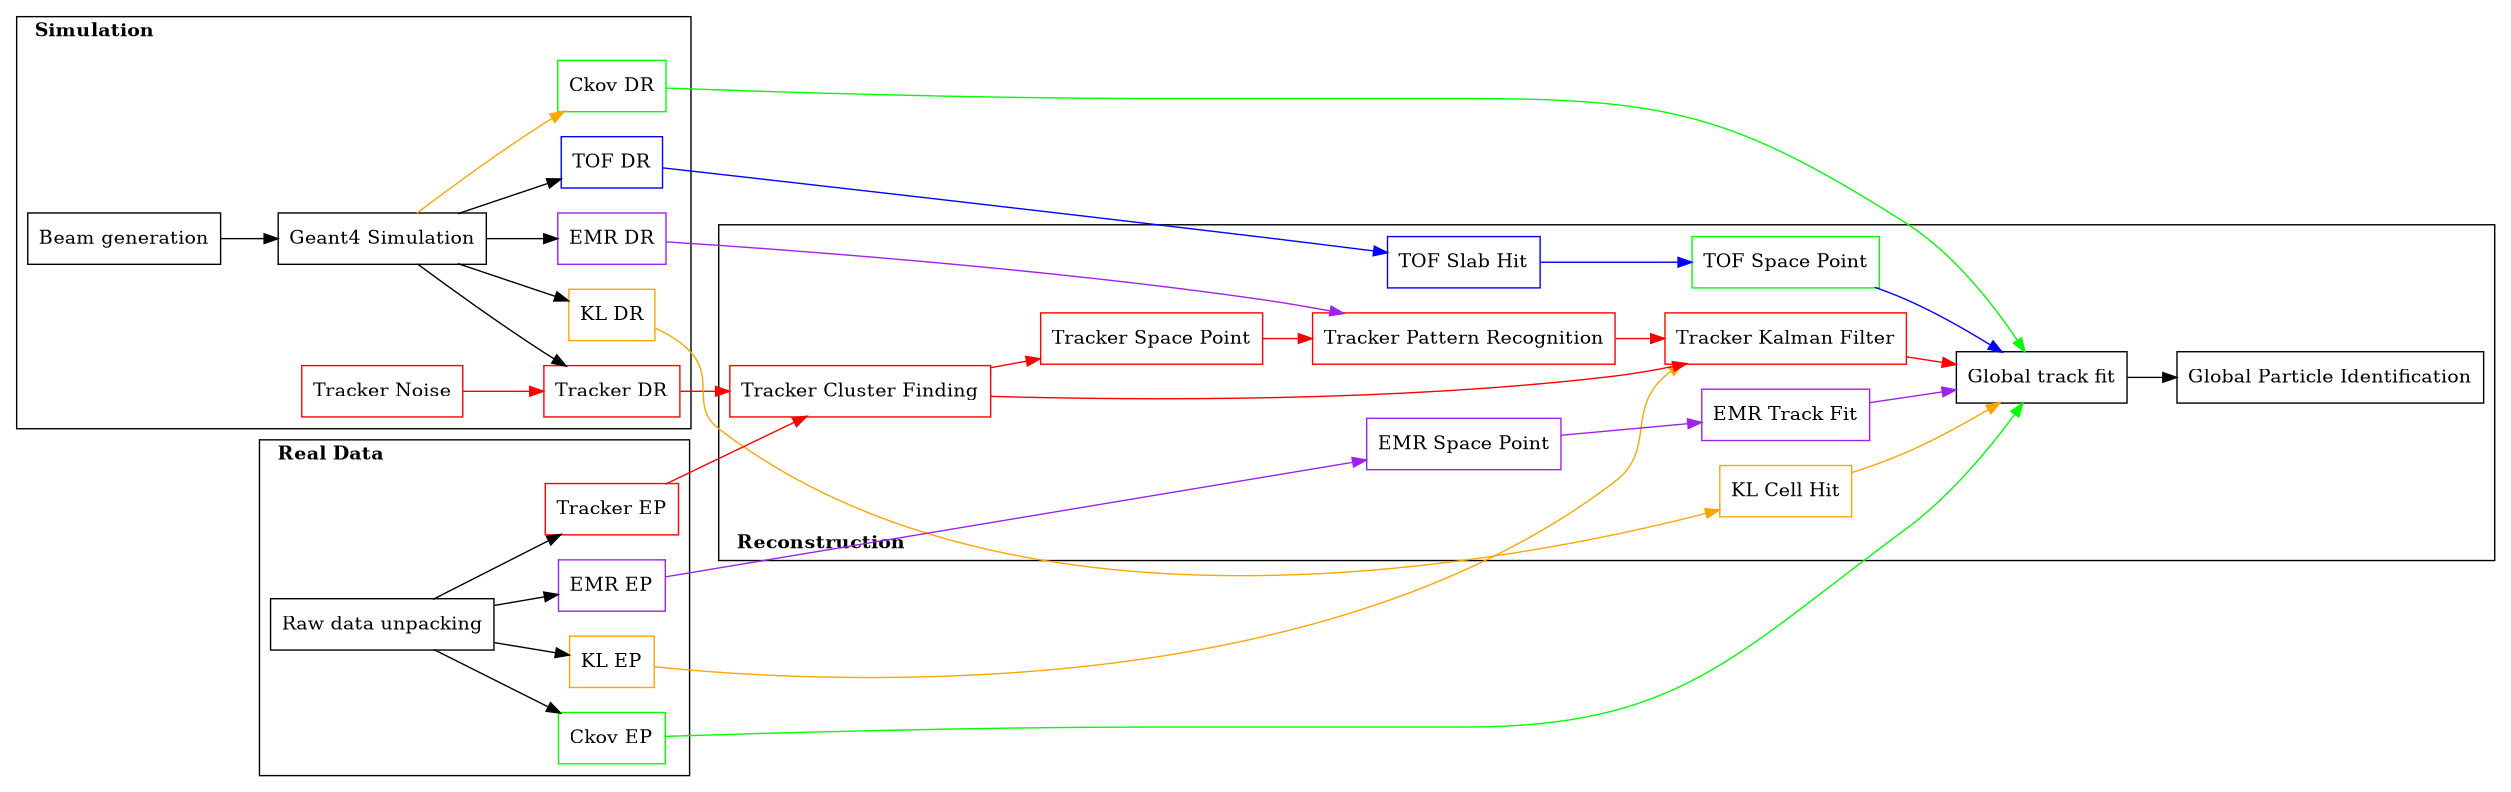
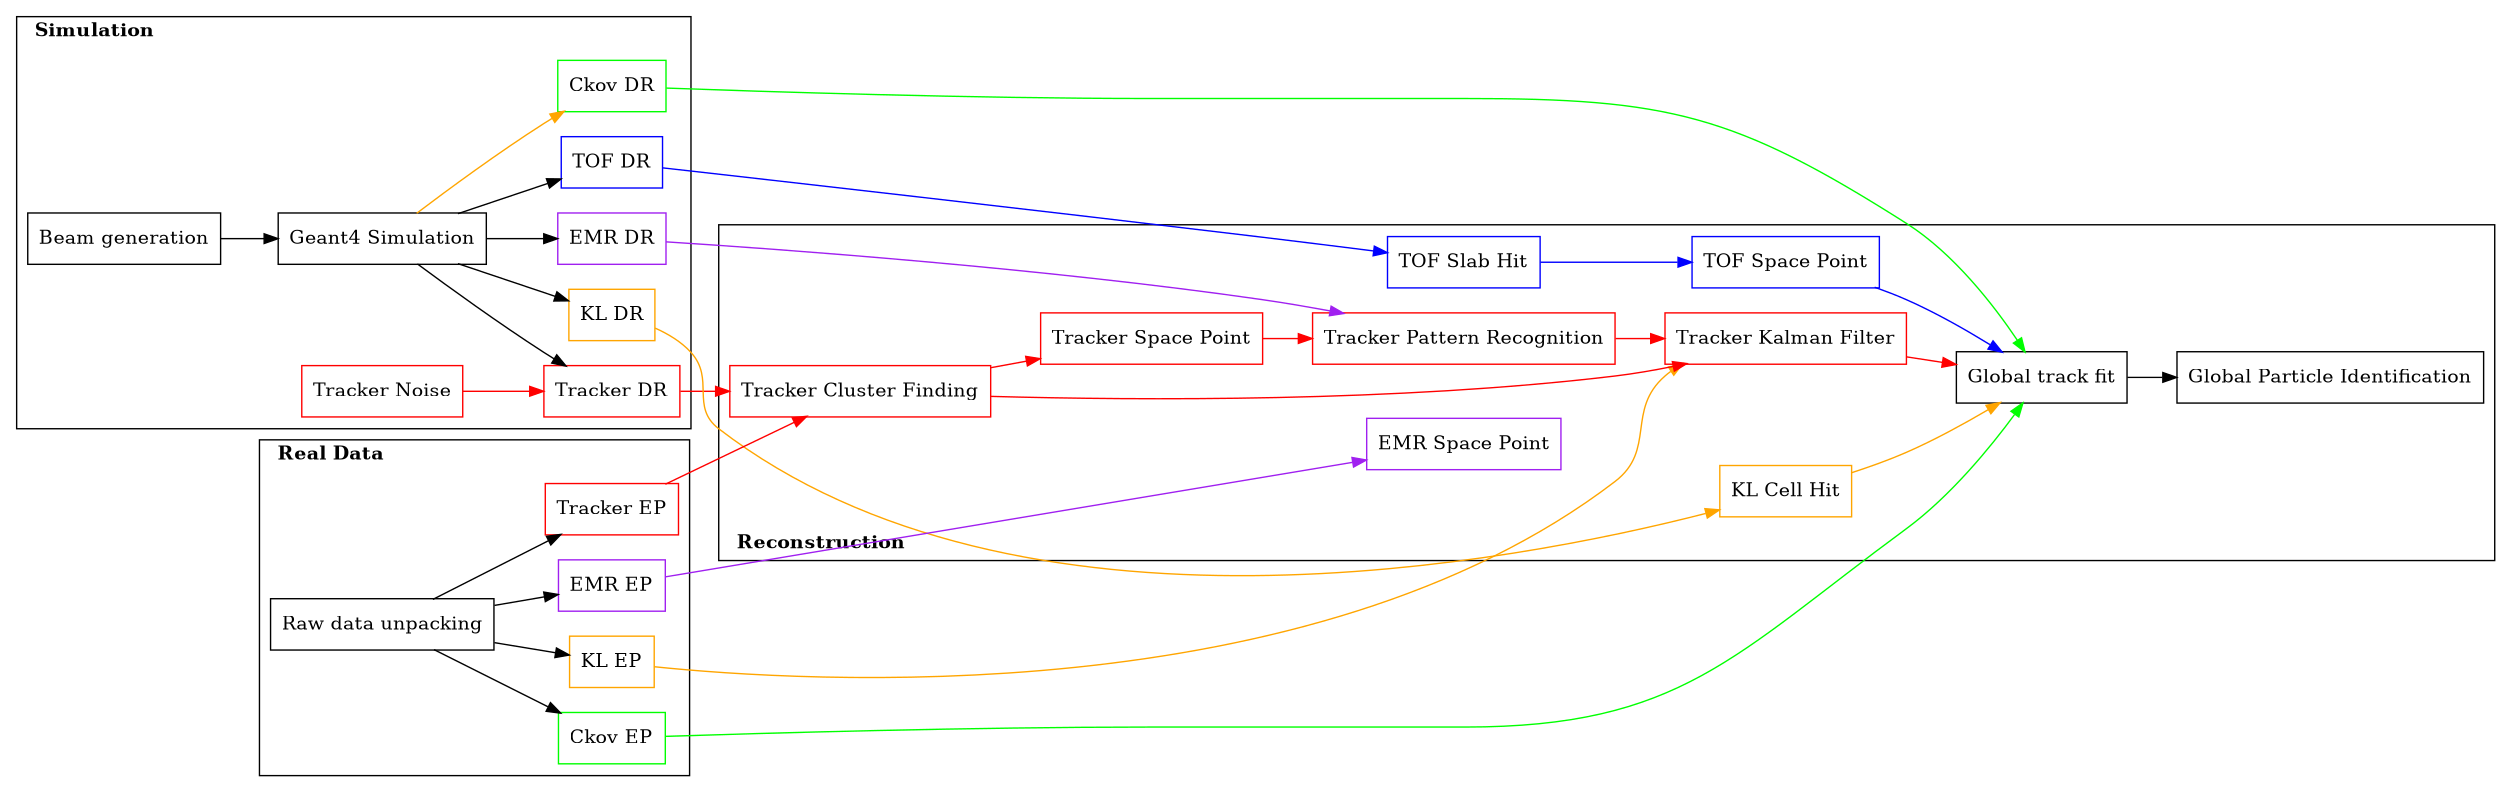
(1786, 262) -> (1786, 262)
(1786, 415) -> none
